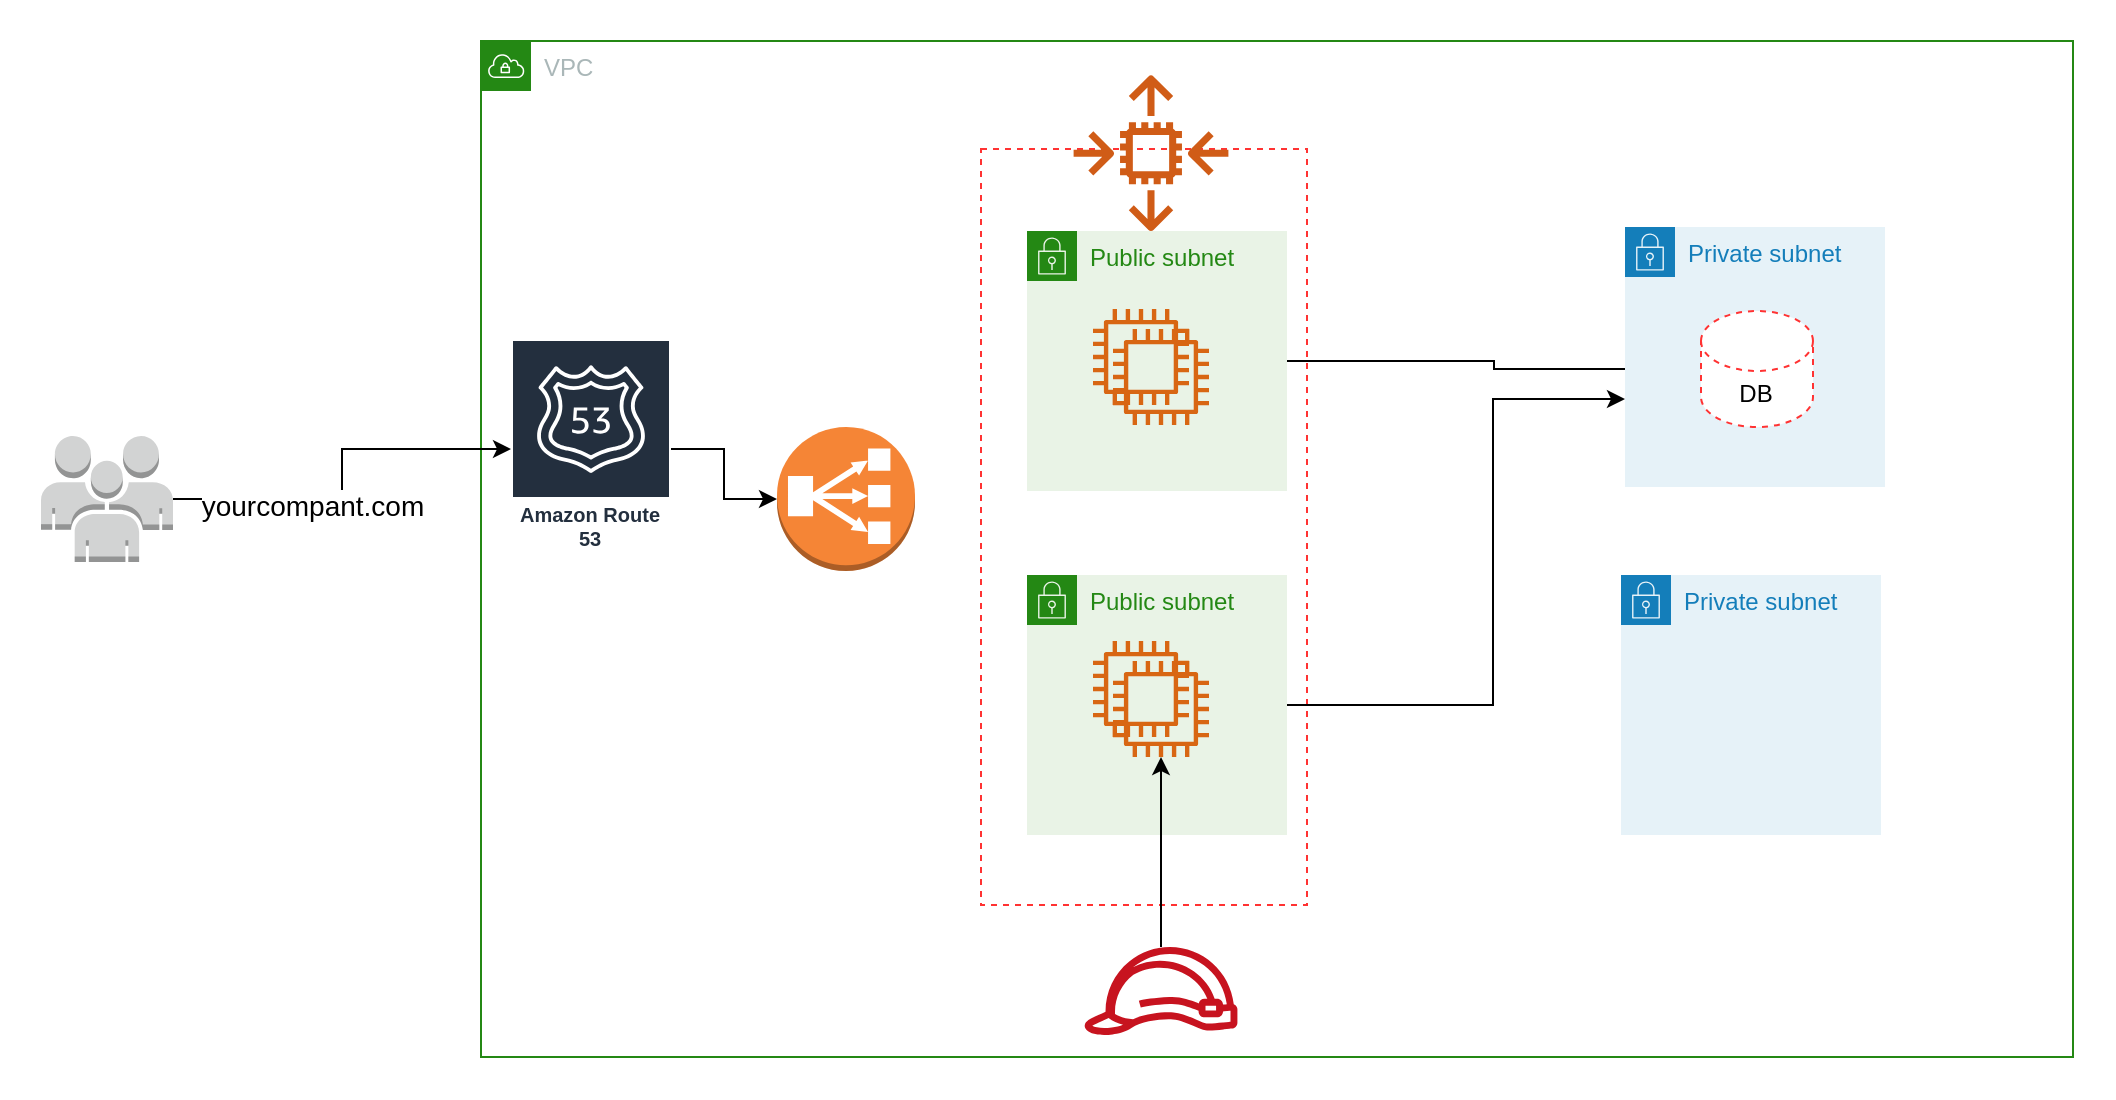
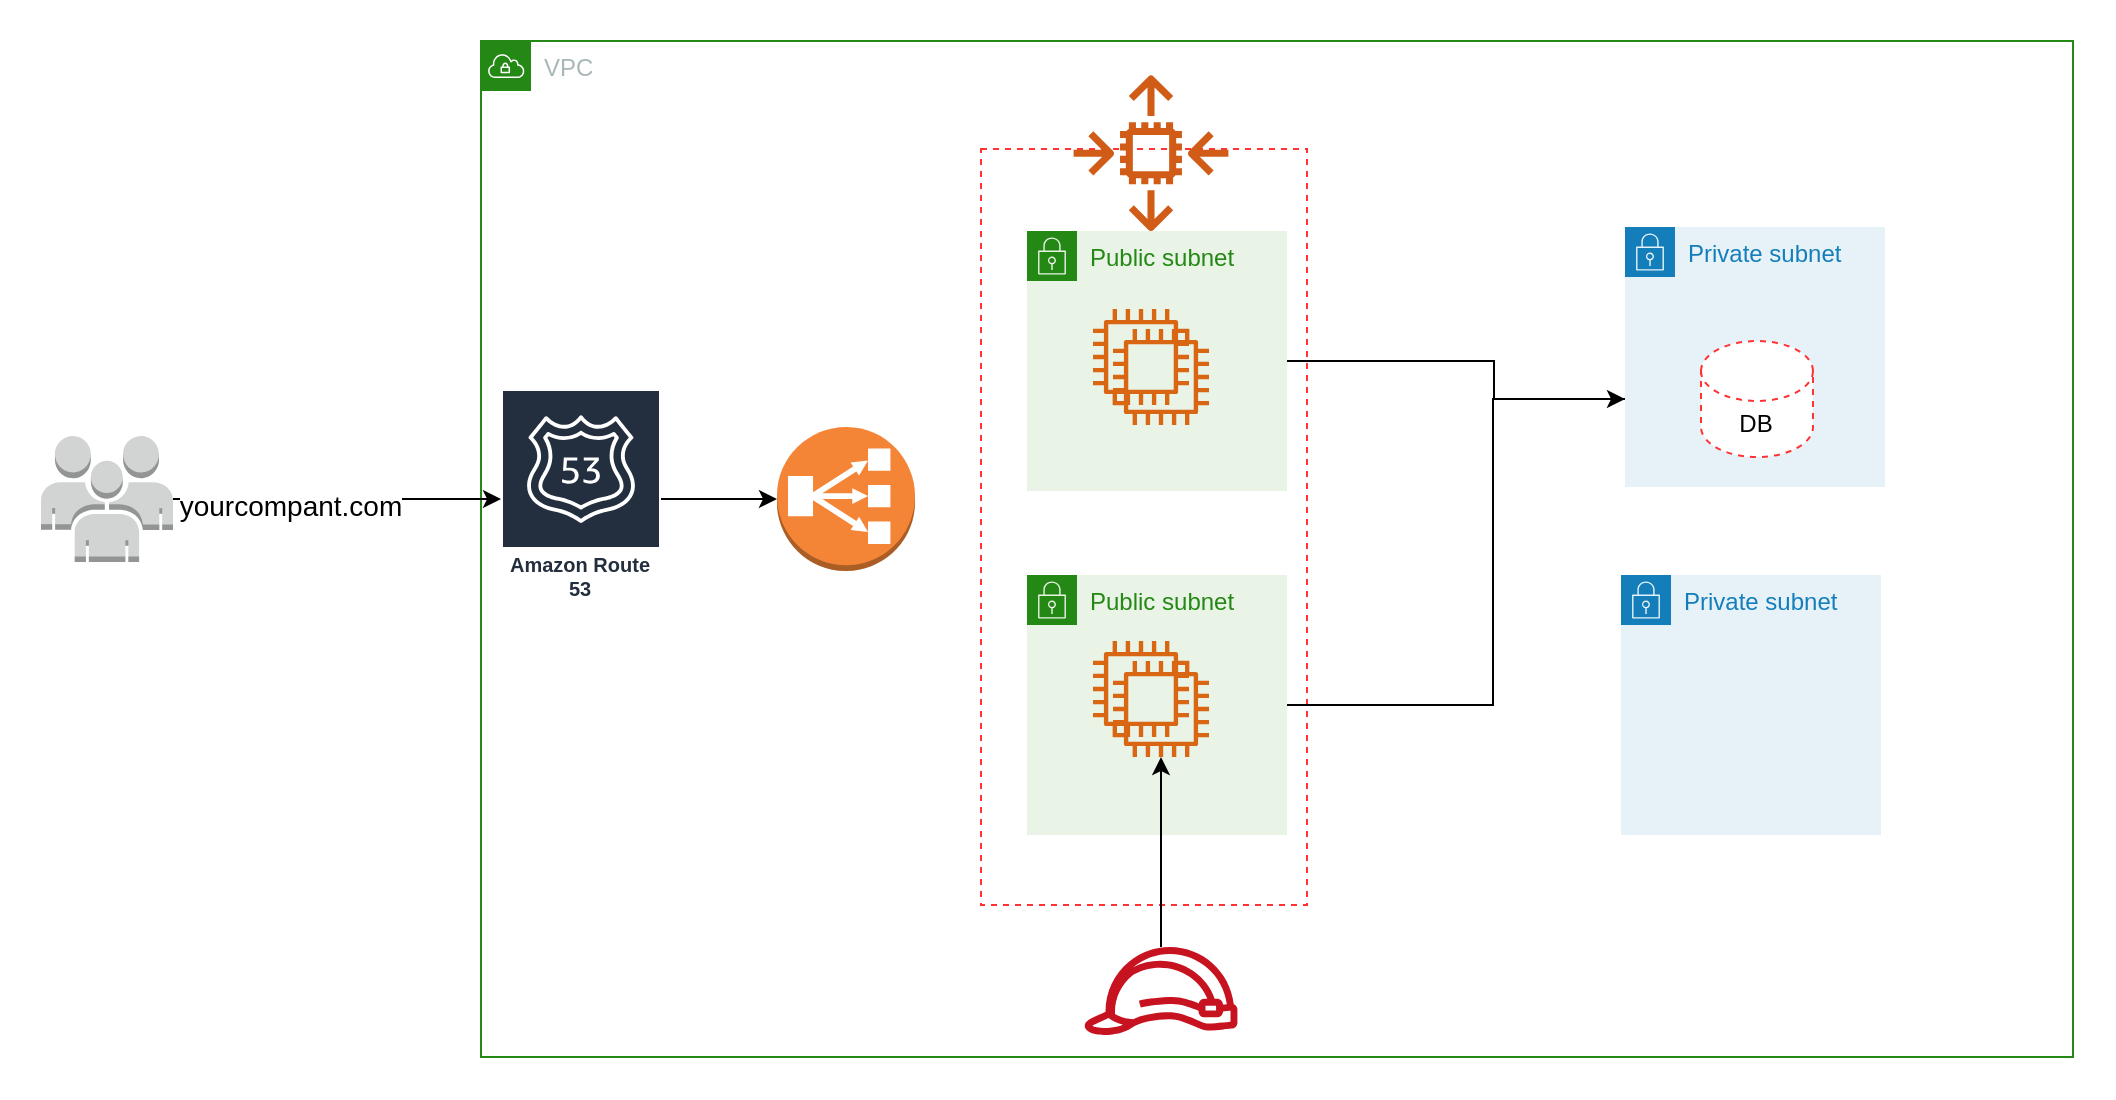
(1757, 369) -> (1757, 399)
(591, 449) -> (581, 499)
